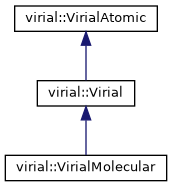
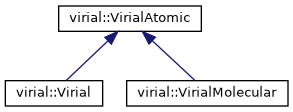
(86, 138) -> (174, 61)
